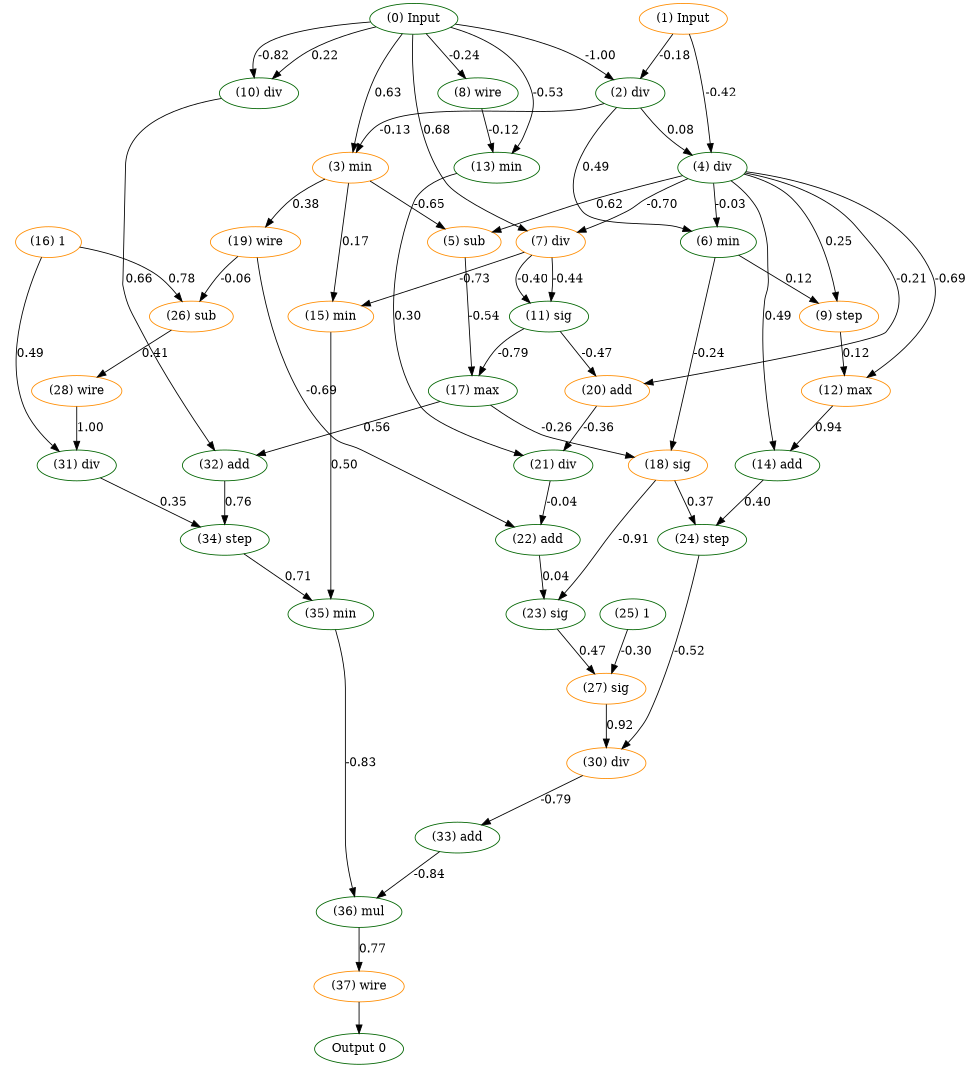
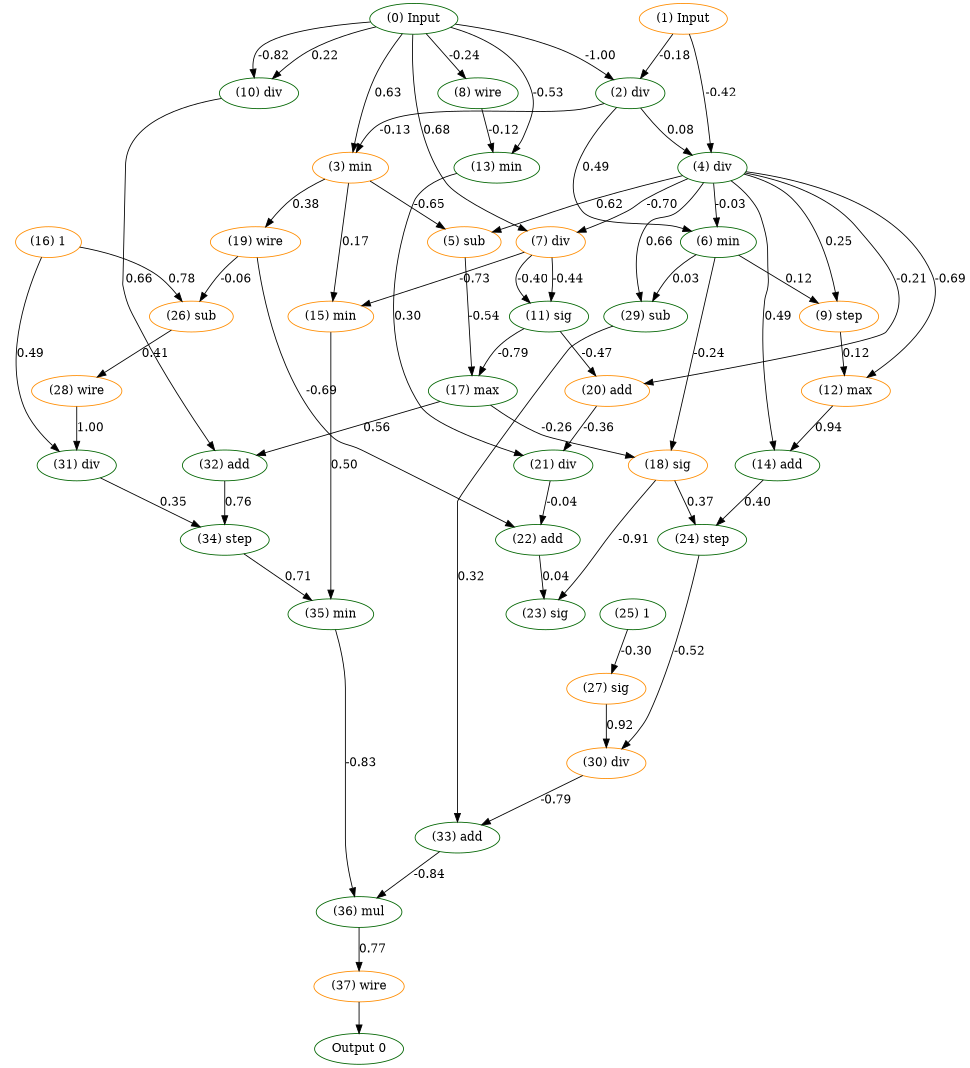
none -> (646, 317)
(573, 648) -> none
